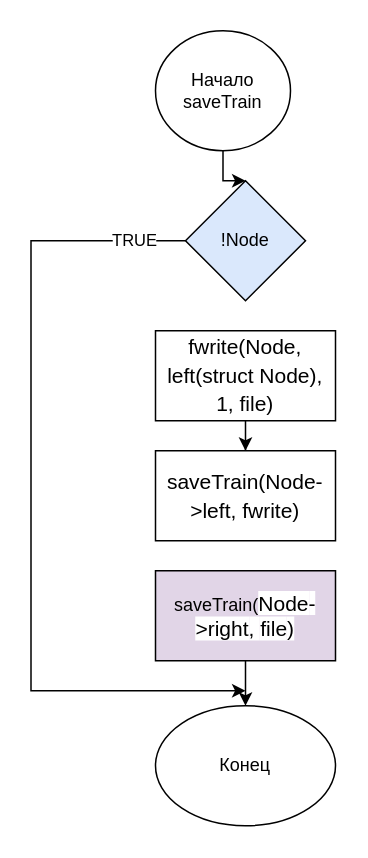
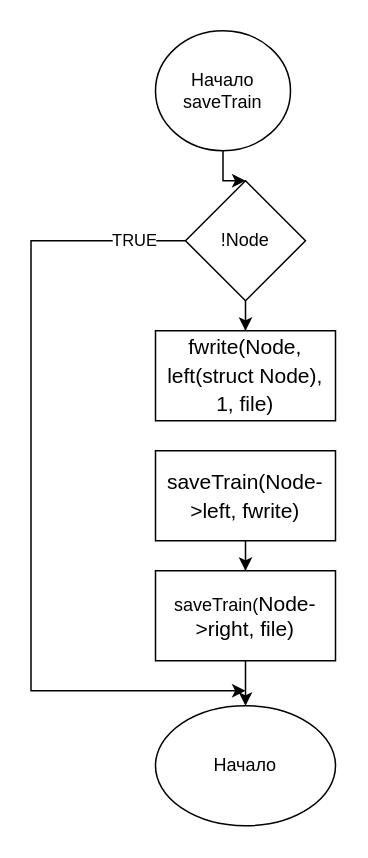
(245, 241) -> (245, 241)
none -> (245, 321)
(245, 441) -> none
none -> (245, 561)
(245, 616) -> (245, 616)
(245, 766) -> (245, 766)
